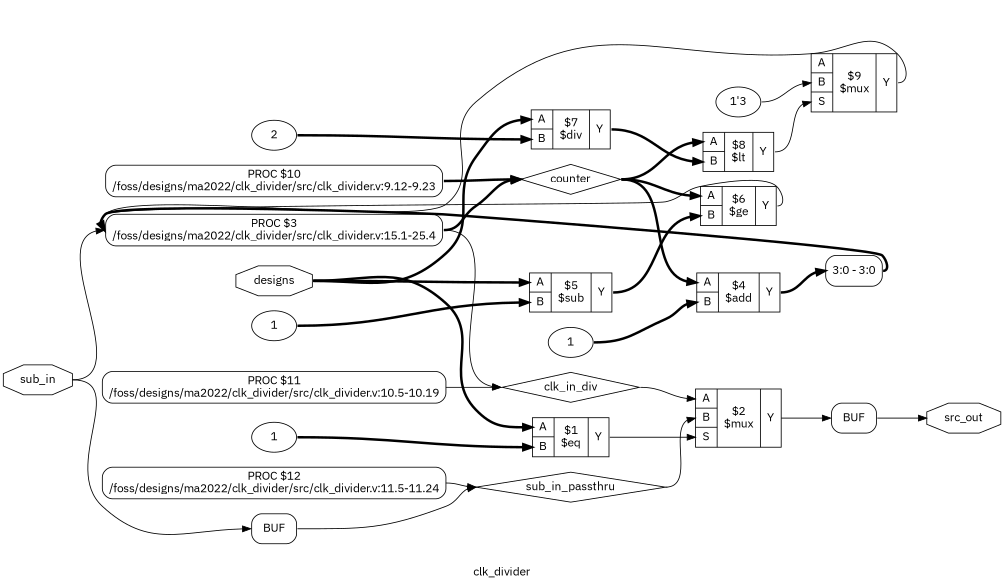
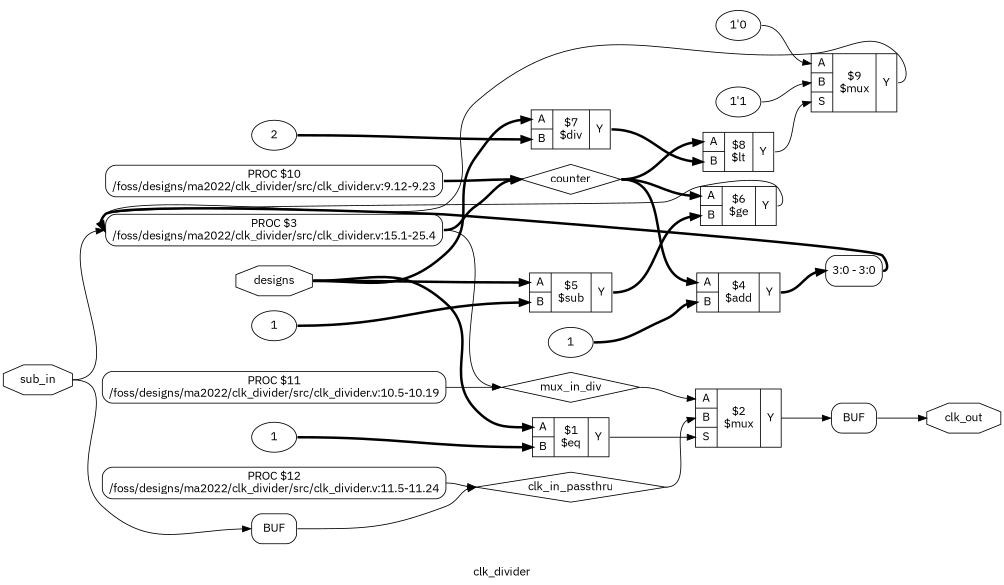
none -> (738, 25)
(738, 102) -> (738, 102)
(571, 387) -> (571, 387)
(964, 418) -> (964, 418)
(571, 487) -> (571, 487)
